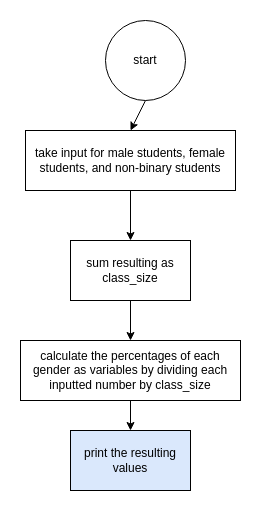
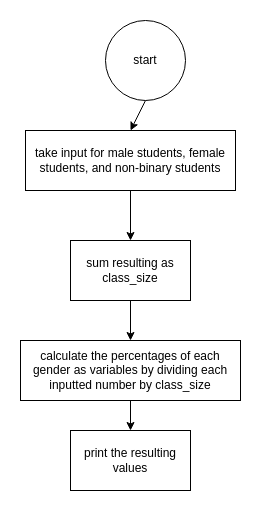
(131, 461) -> (131, 461)
